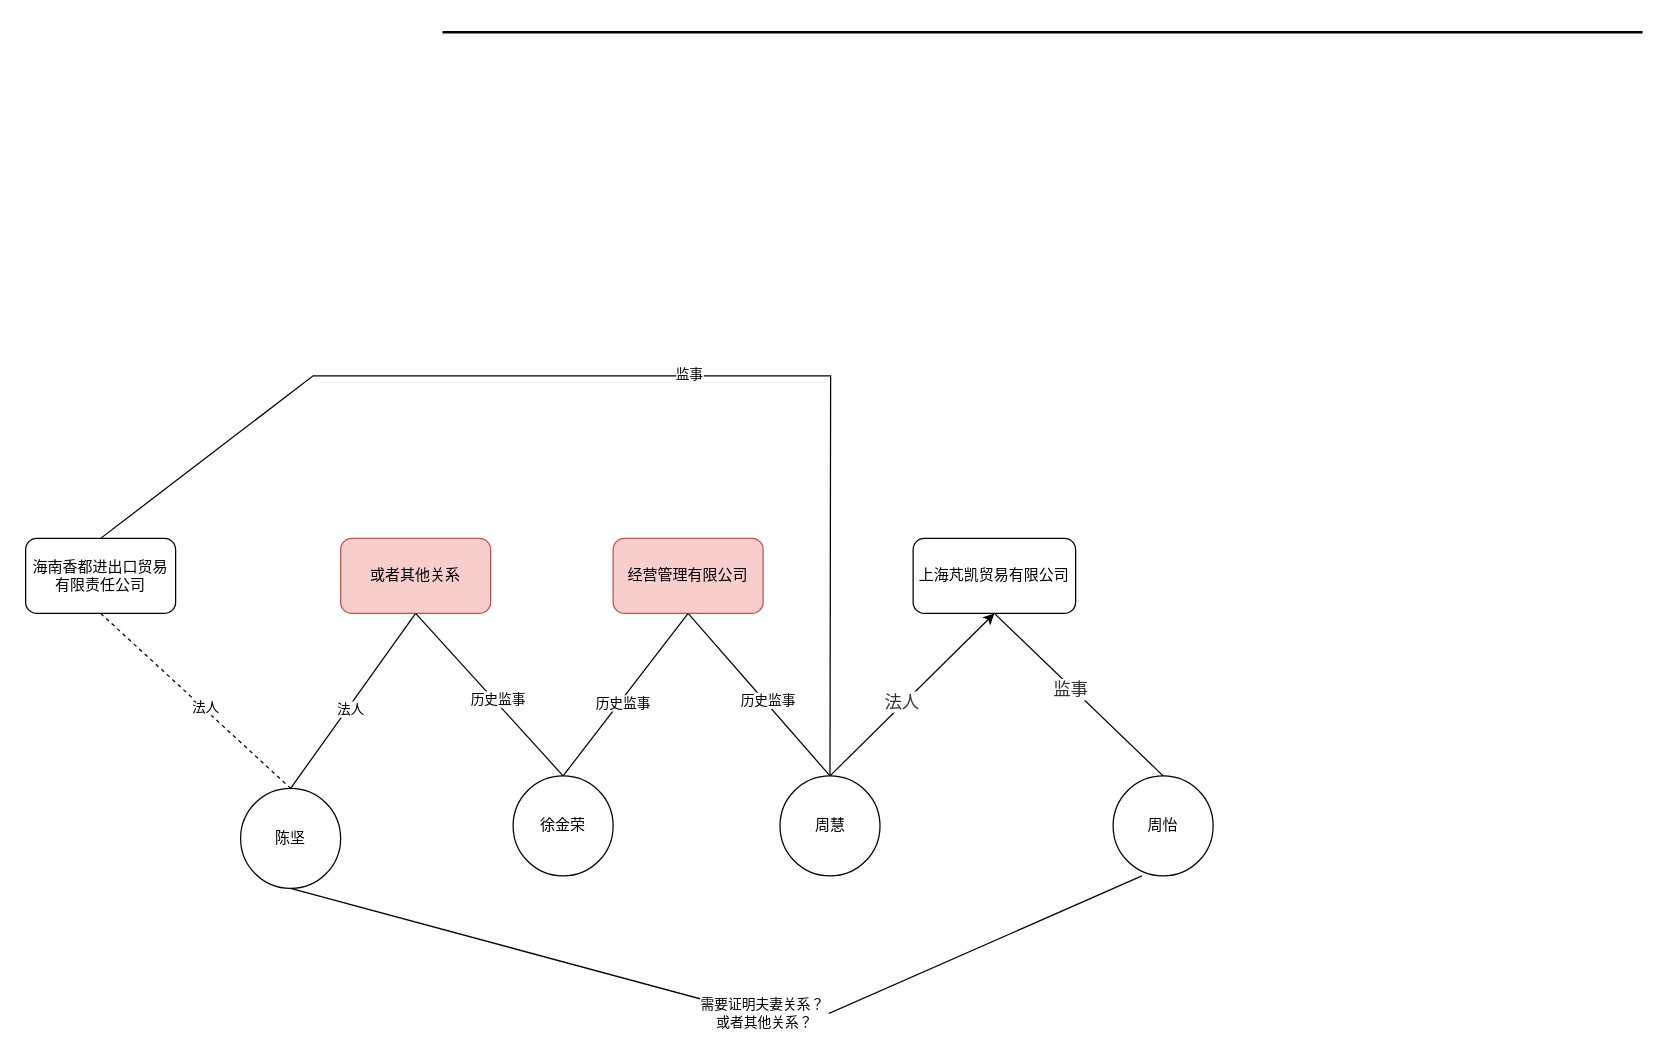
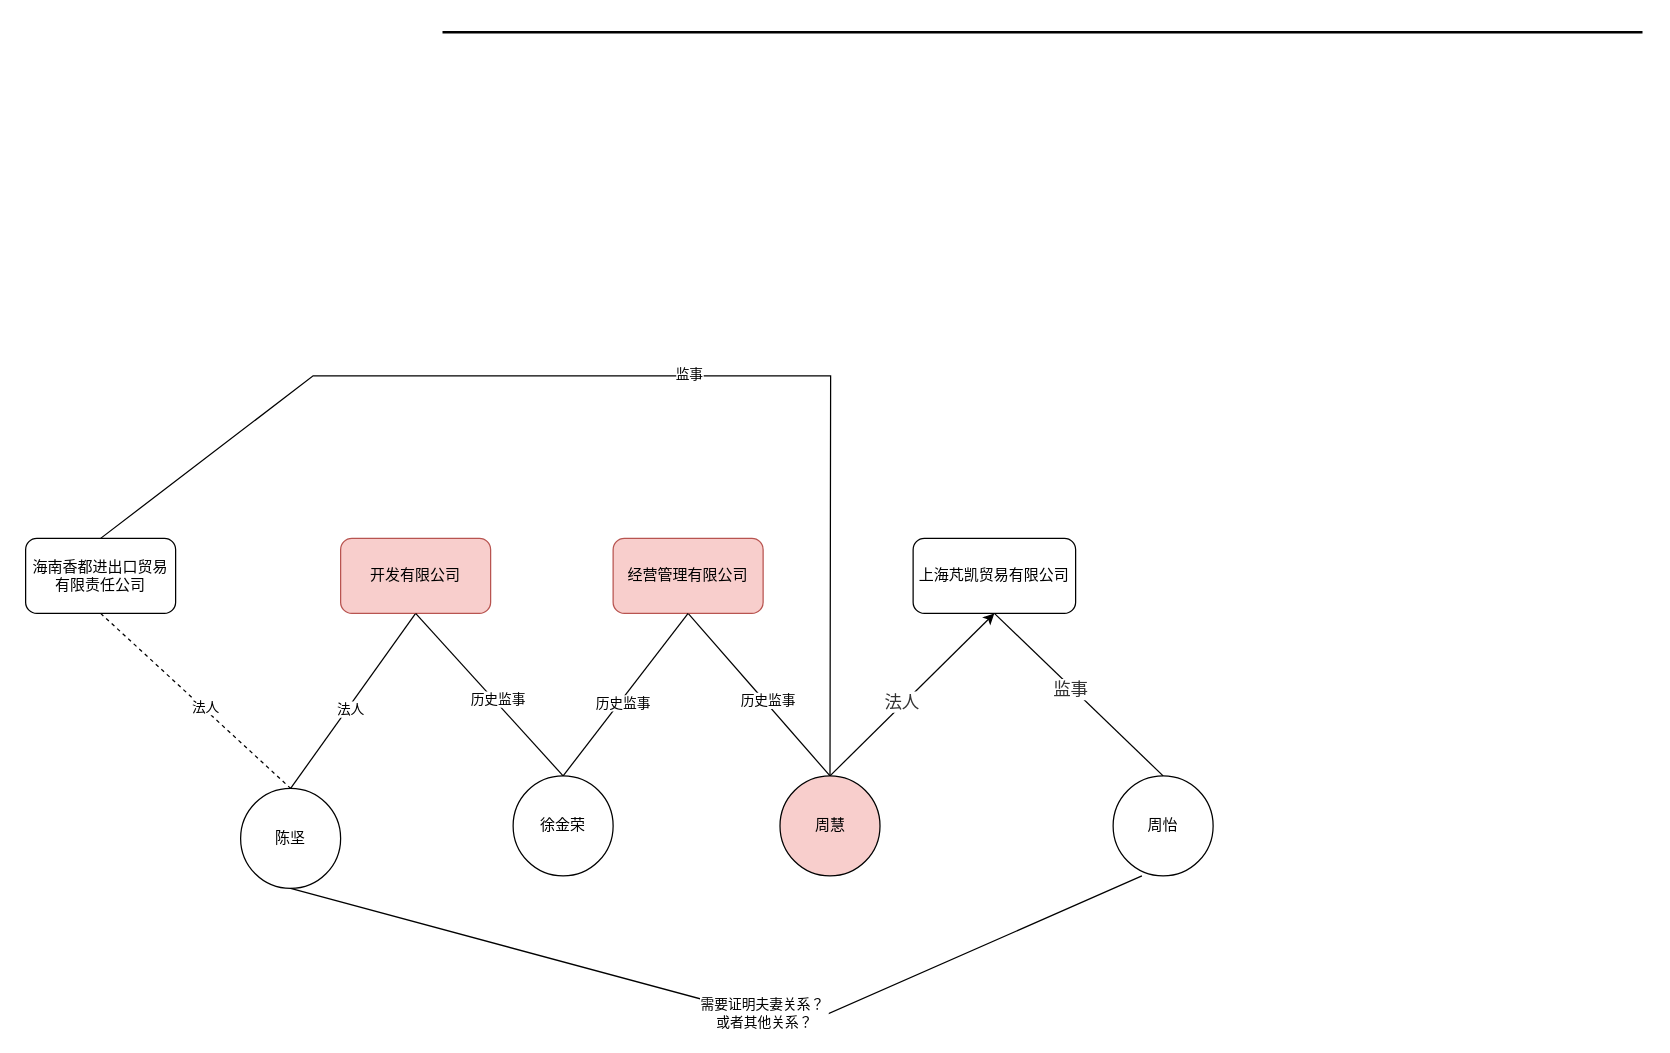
(416, 576) -> (416, 576)
(830, 826) -> (830, 826)
